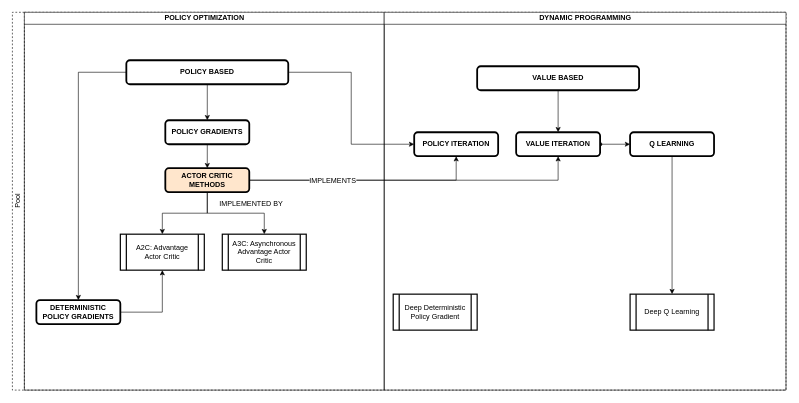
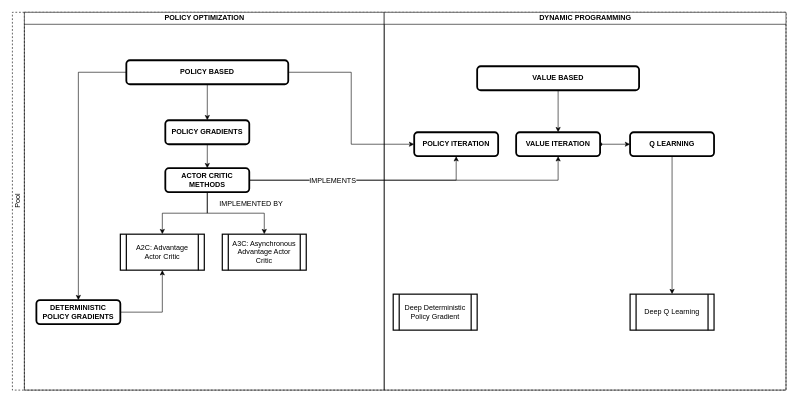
(207, 180) -> (207, 180)
